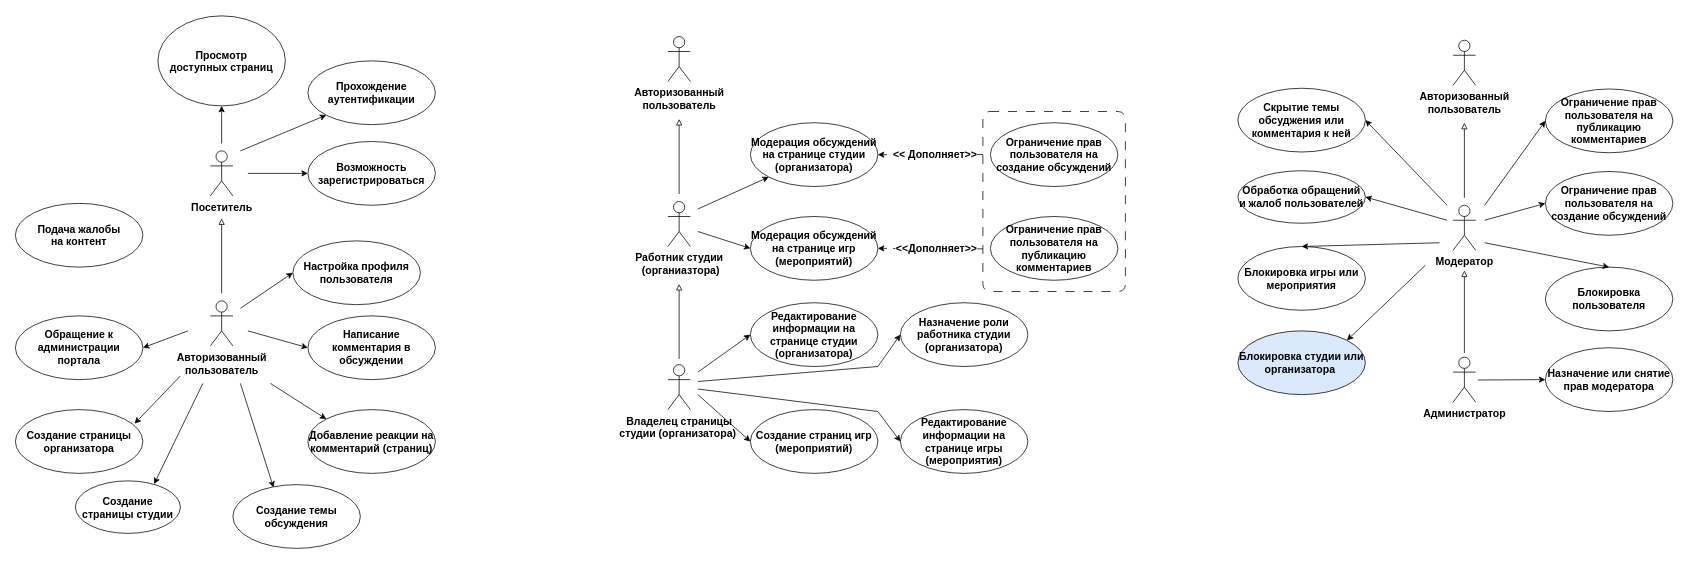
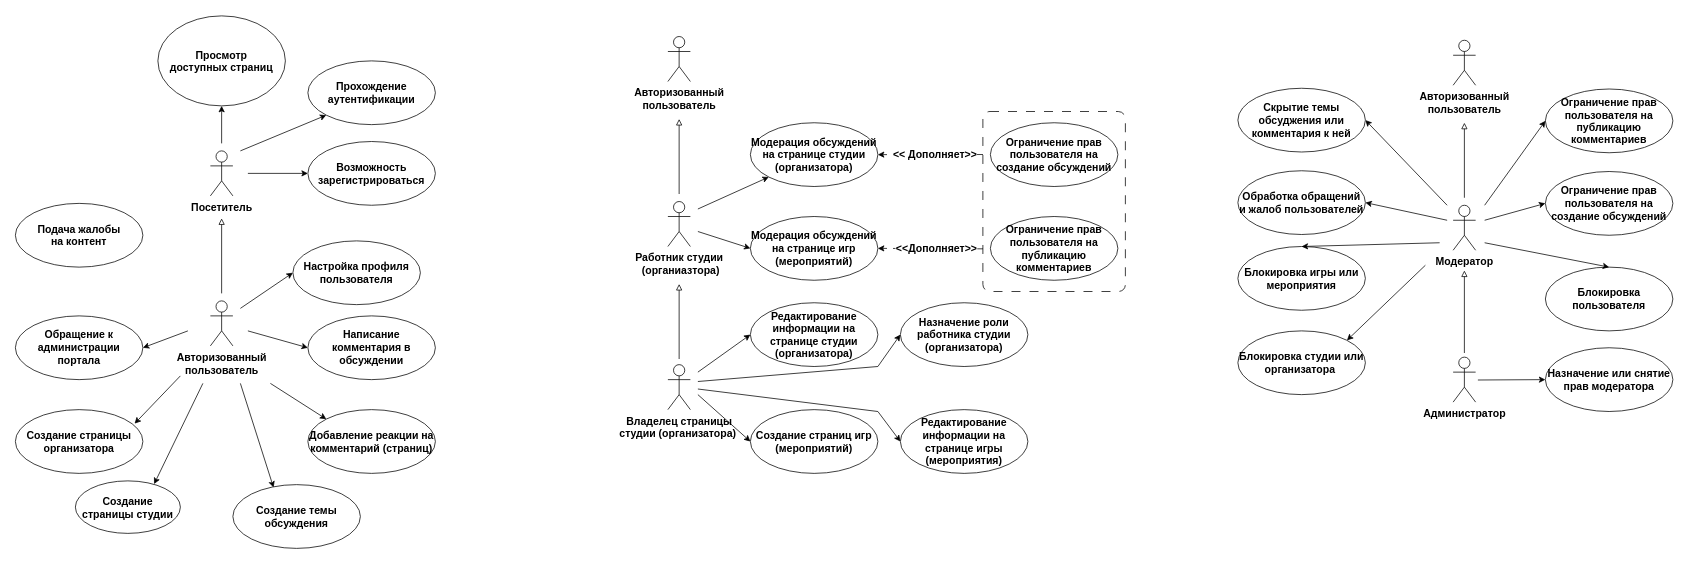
(1302, 197) -> (1302, 203)
(1302, 363) -> (1302, 363)
